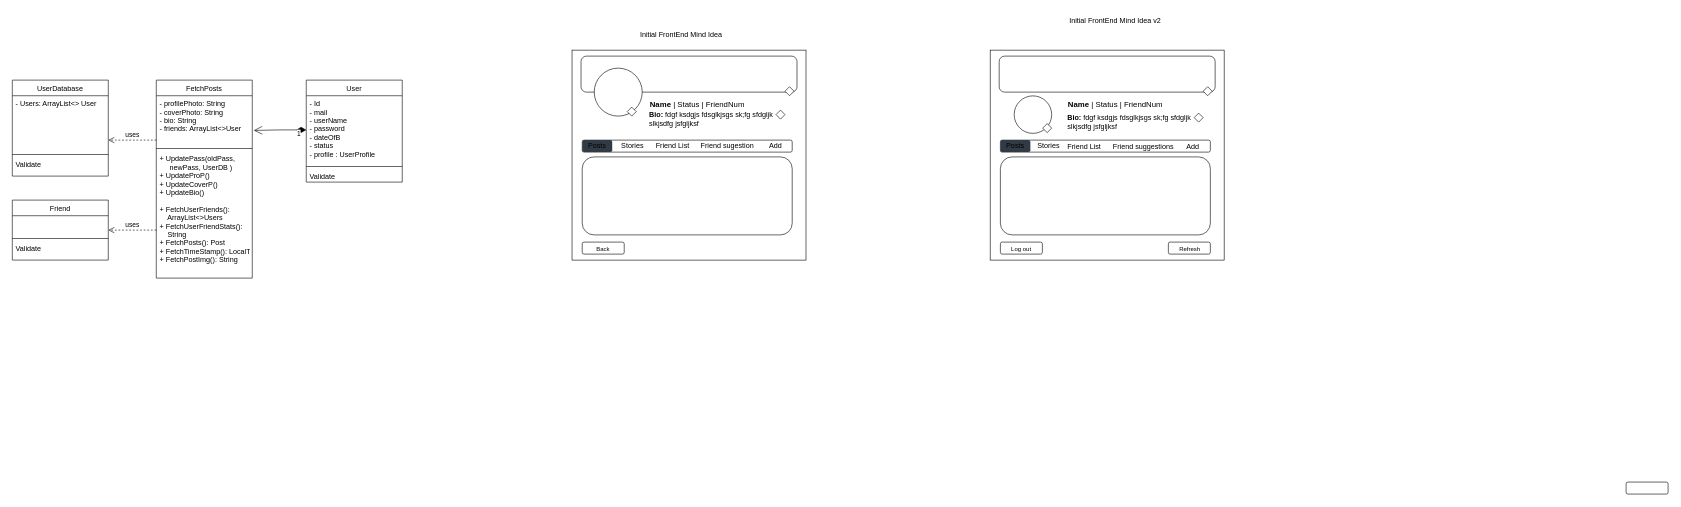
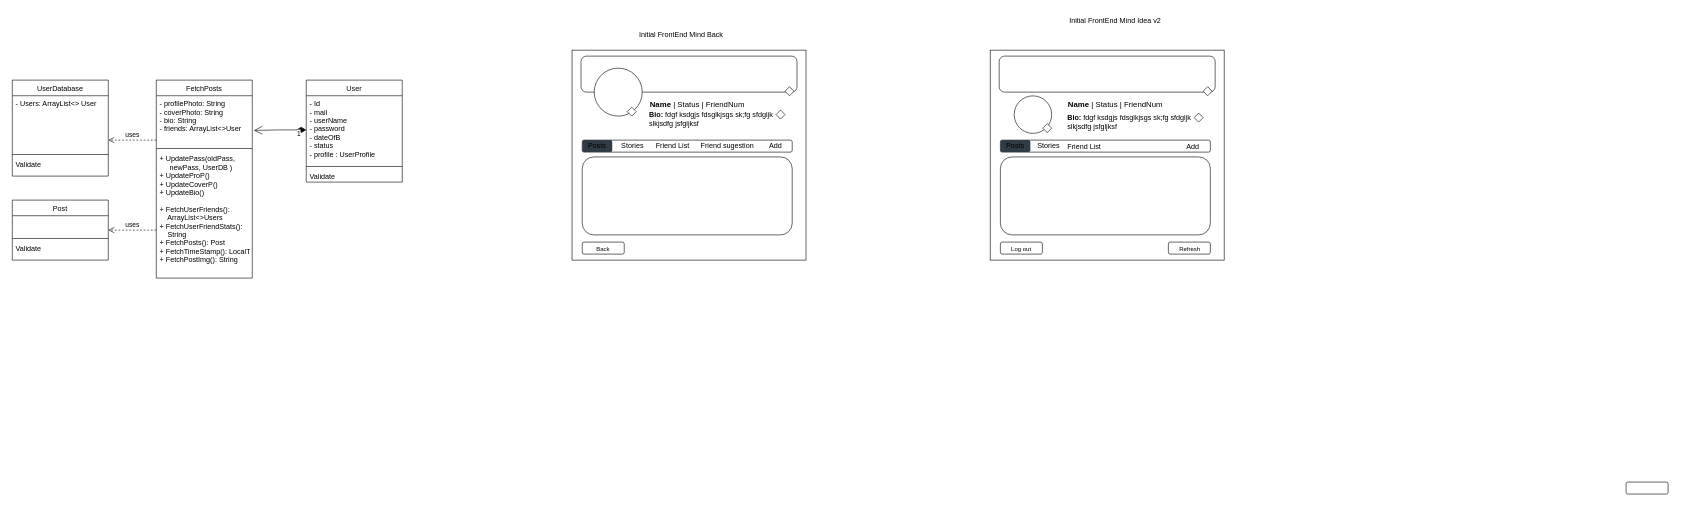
(681, 35) -> (681, 35)
(1144, 146) -> none
(60, 208) -> (60, 208)
